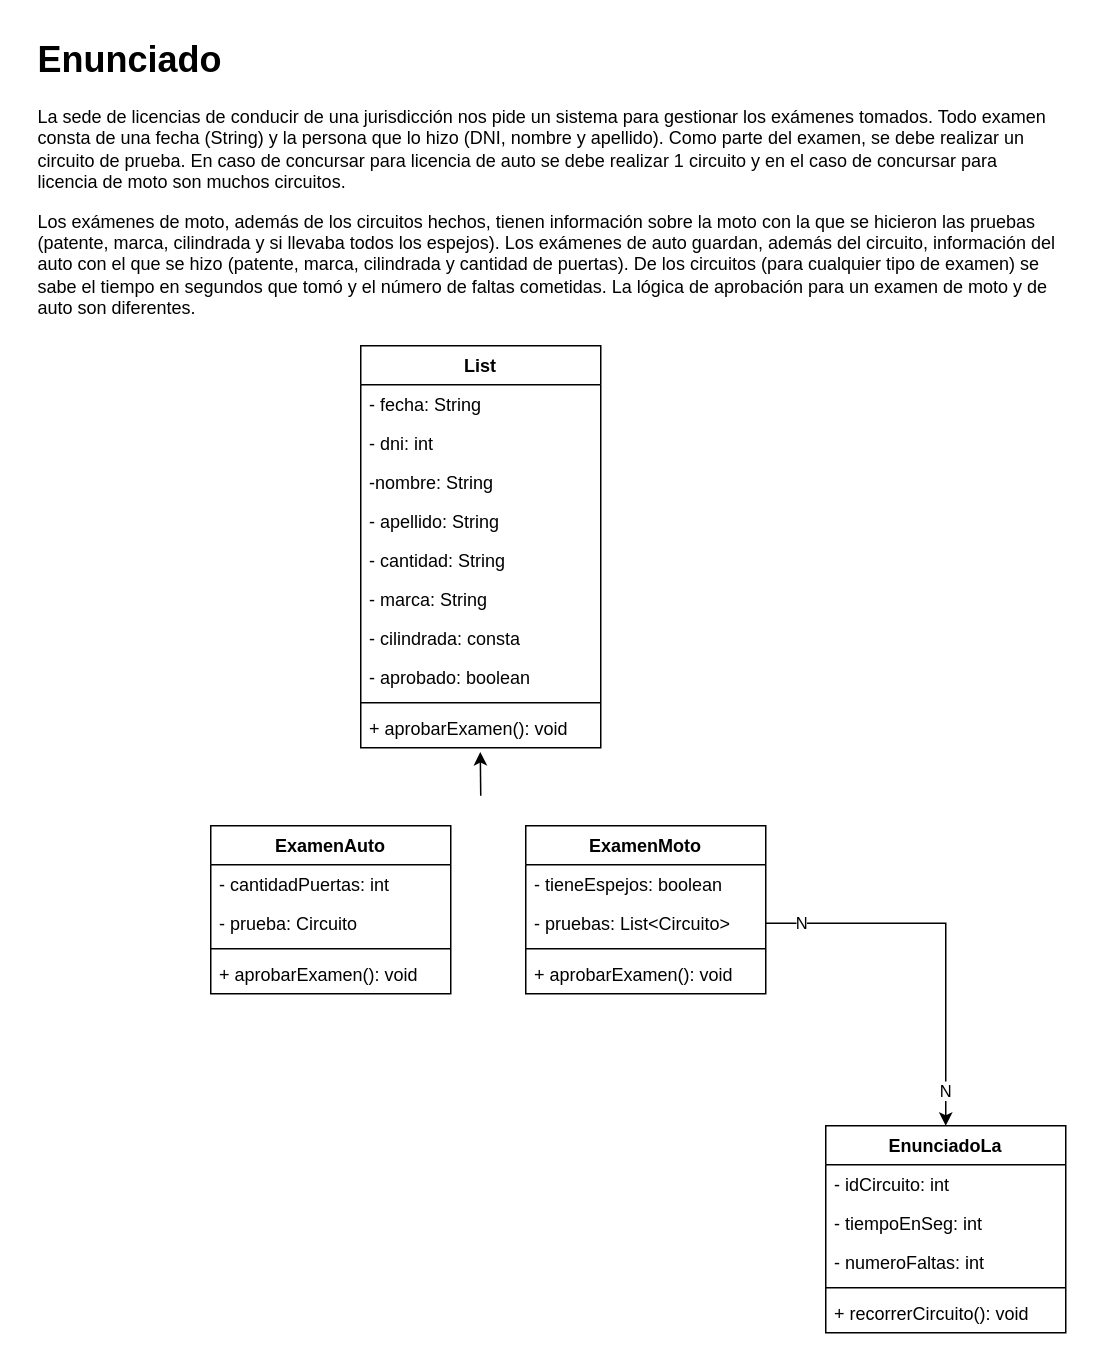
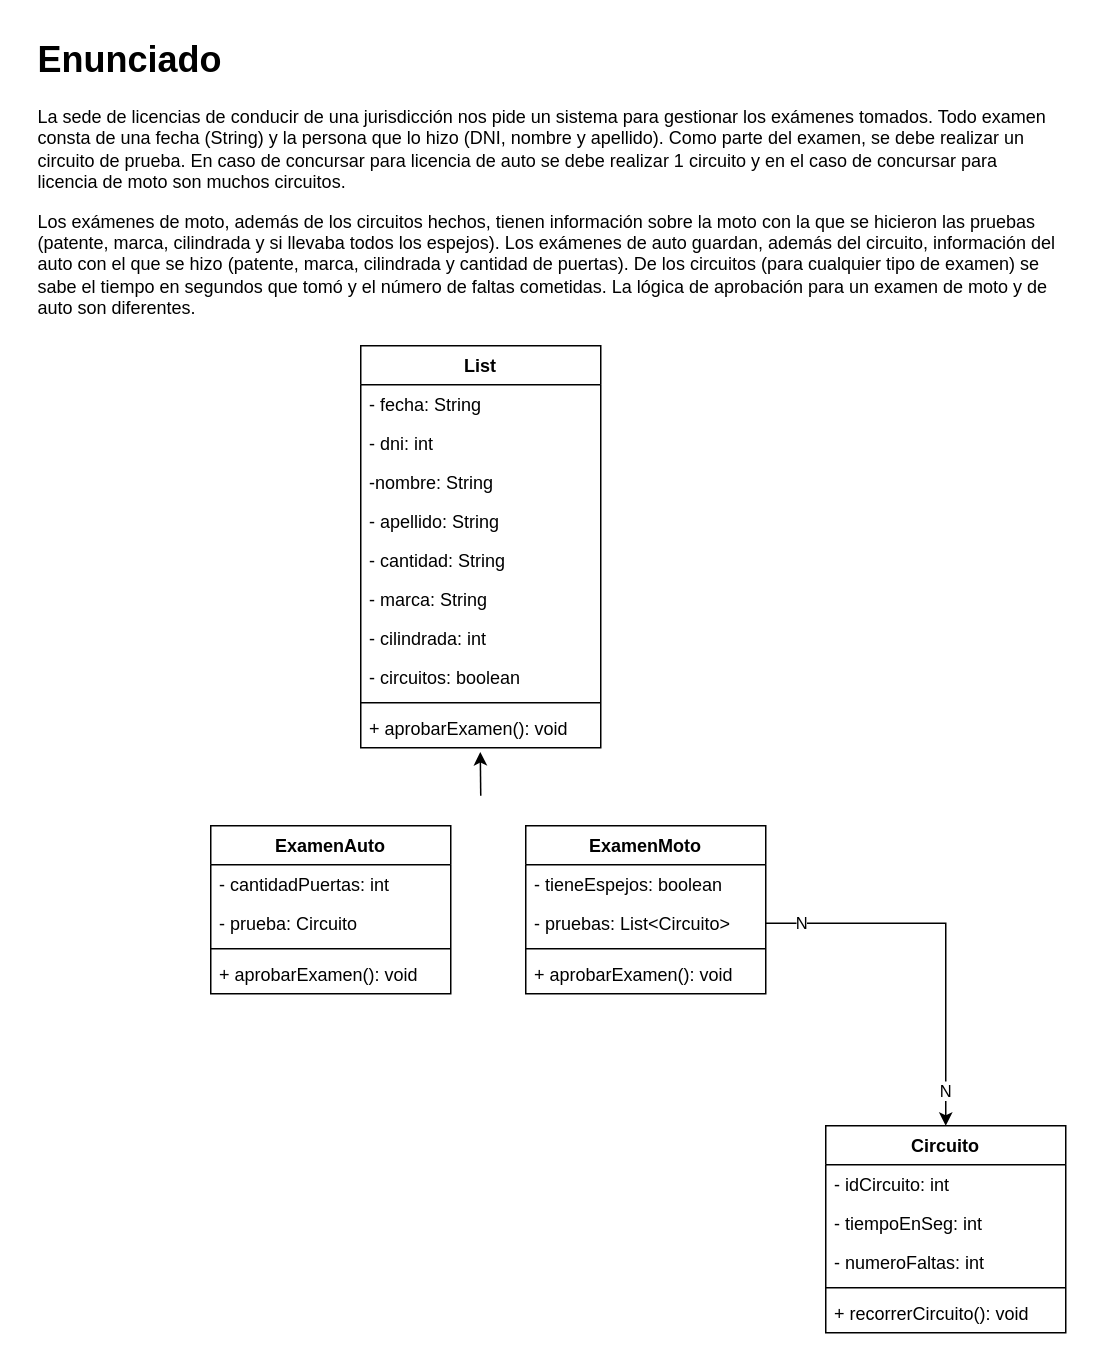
(456, 639) -> (438, 639)
(455, 678) -> (456, 678)
(945, 1146) -> (945, 1146)
